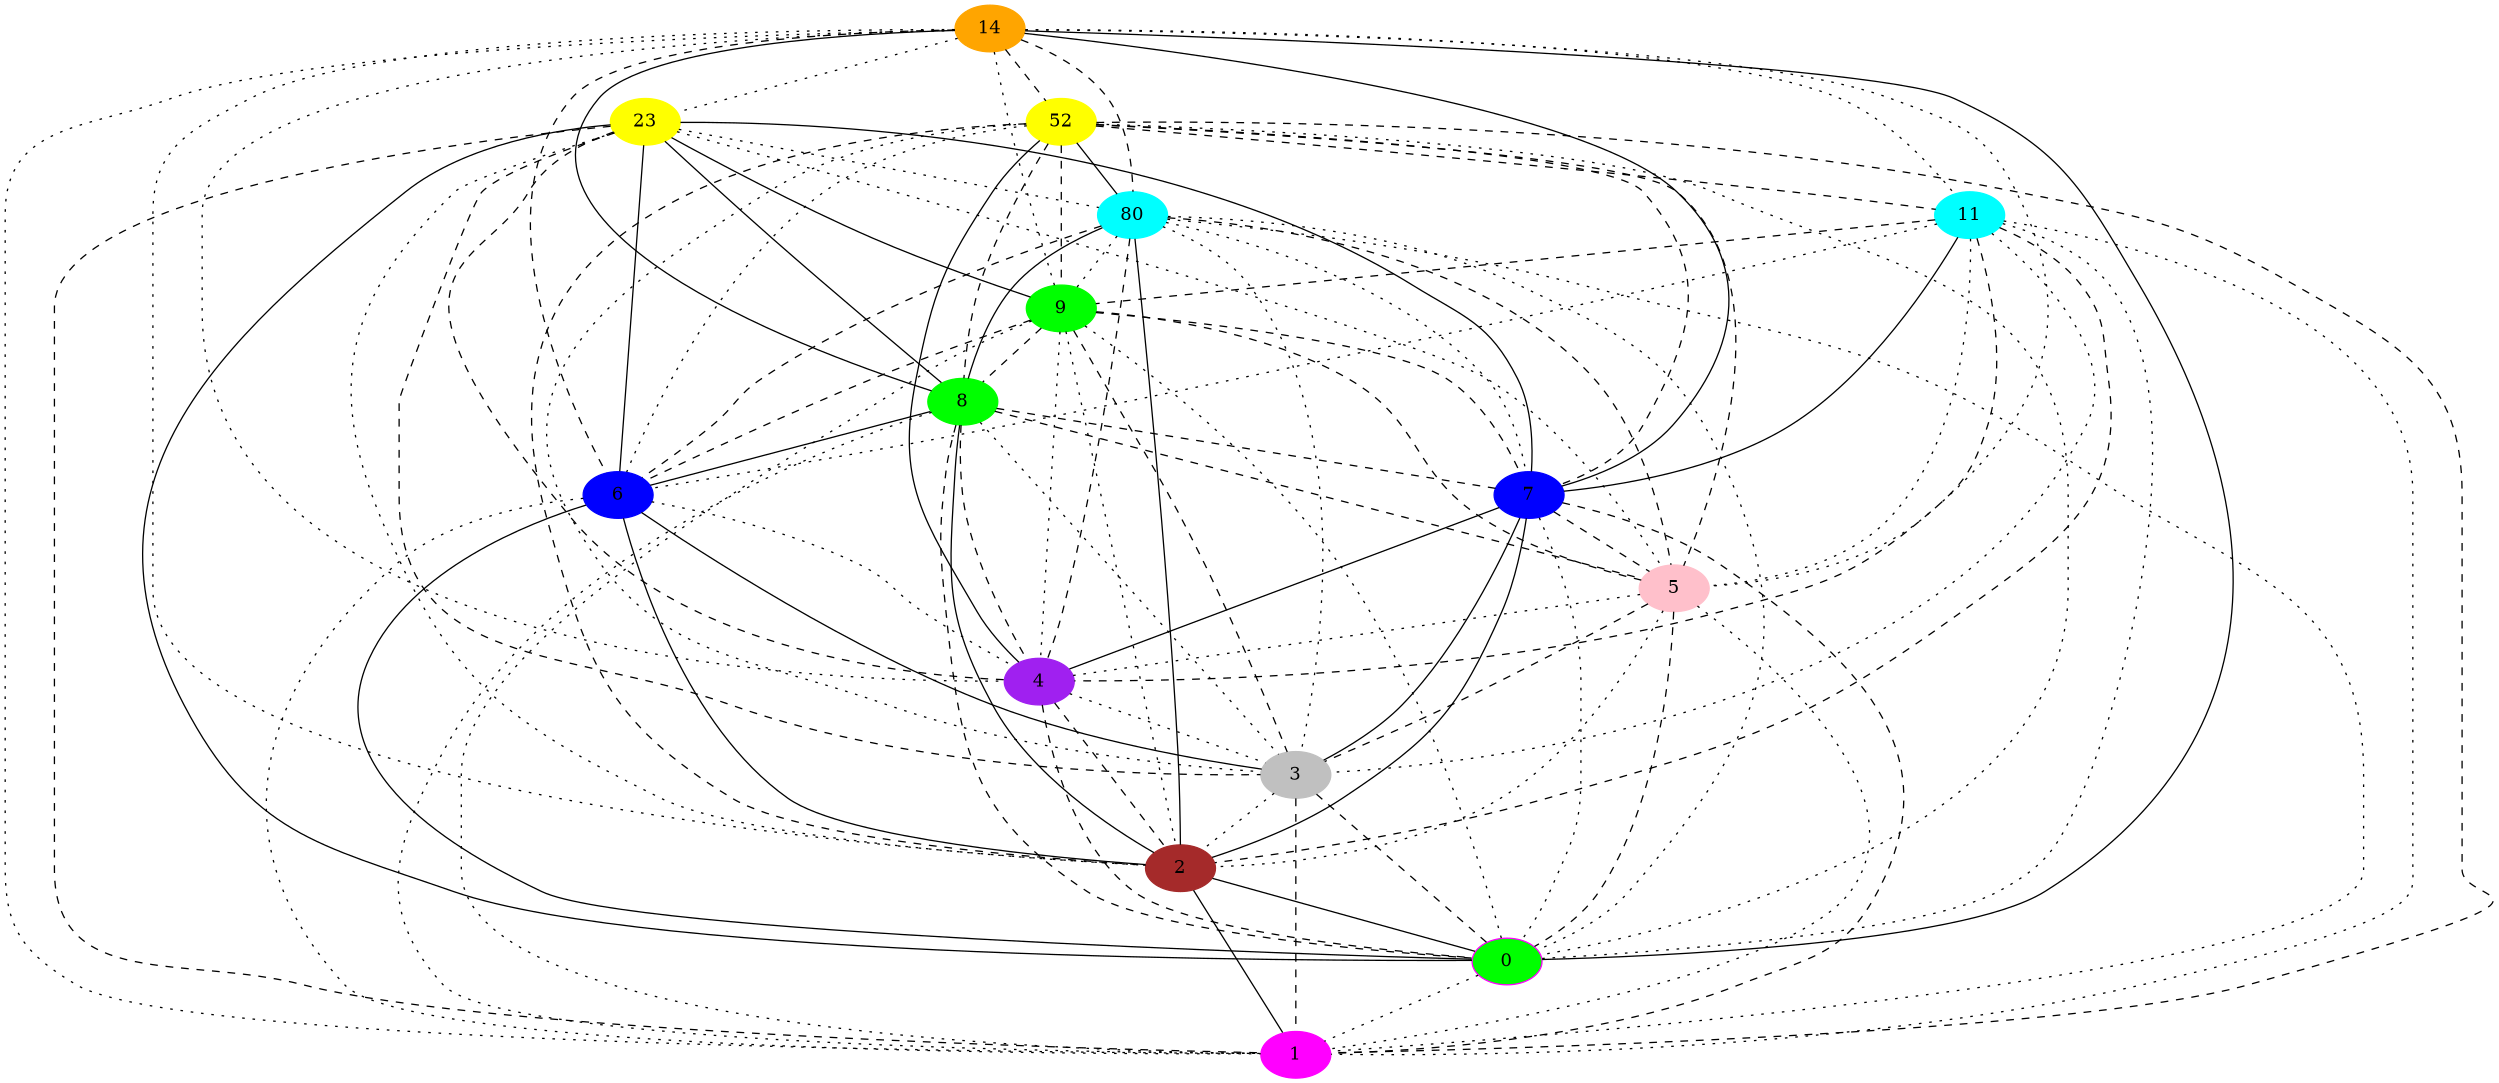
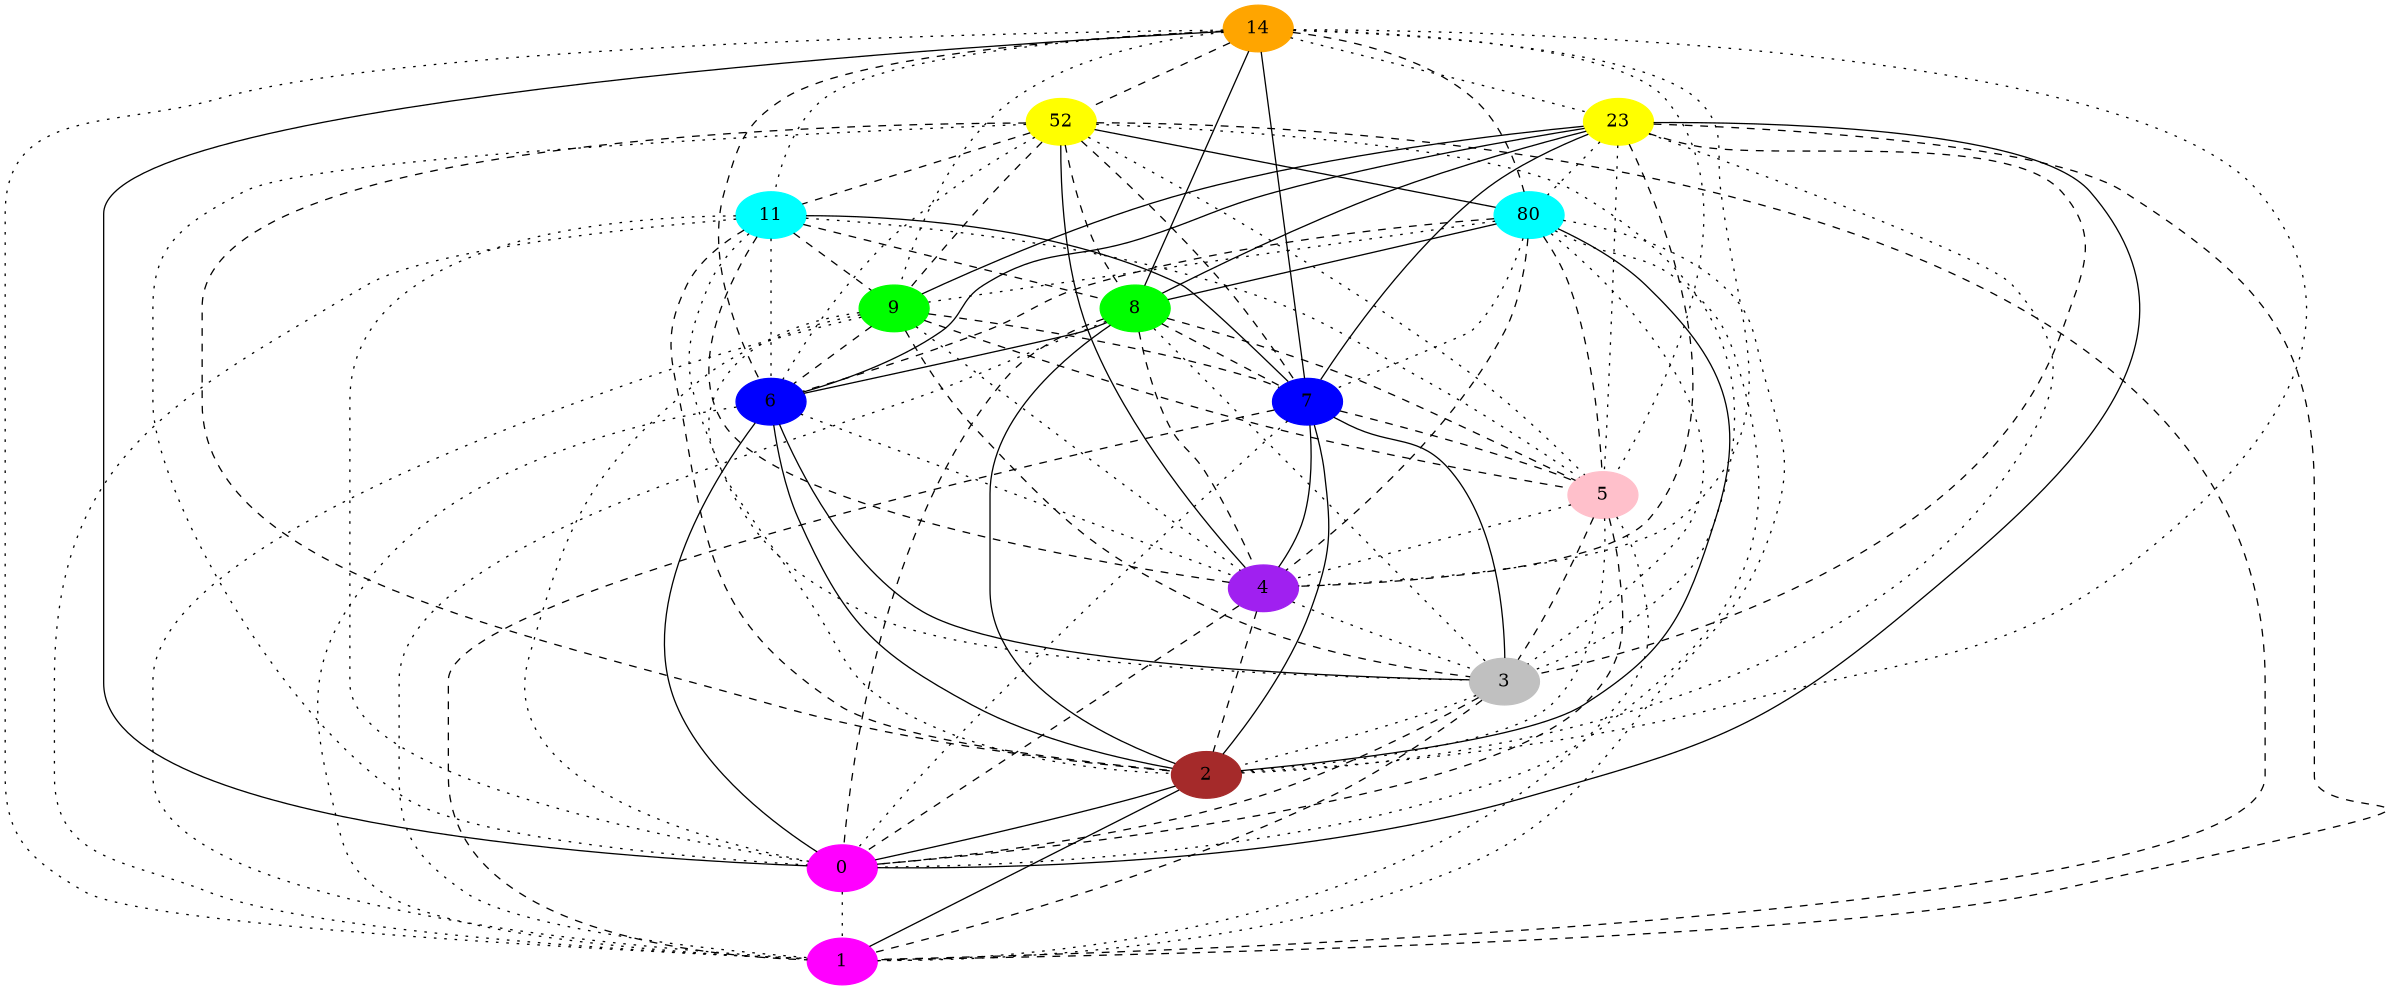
(1586, 167) -> (1348, 289)
(1012, 355) -> (953, 262)
(1507, 962) -> (842, 868)
